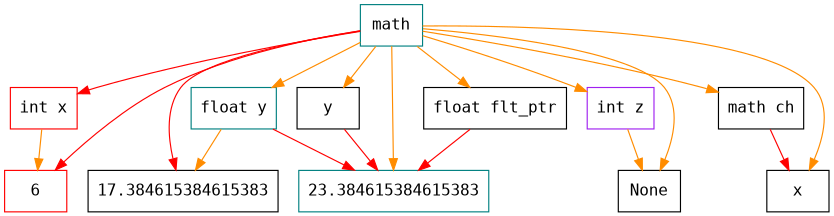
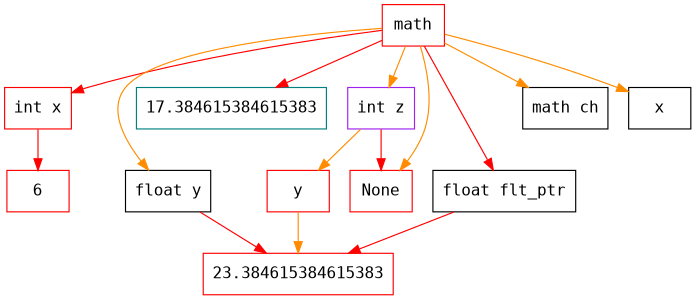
(391, 25) -> (413, 25)
(363, 62) -> (344, 146)
(439, 63) -> (456, 103)
(170, 85) -> none
(393, 102) -> none
(234, 108) -> (168, 191)
(328, 108) -> (298, 191)
(40, 144) -> (38, 144)
(633, 144) -> (381, 144)
(211, 145) -> none
(357, 145) -> (298, 227)
(777, 145) -> none
(183, 191) -> (231, 108)
(394, 191) -> (298, 274)
(649, 191) -> (381, 191)
